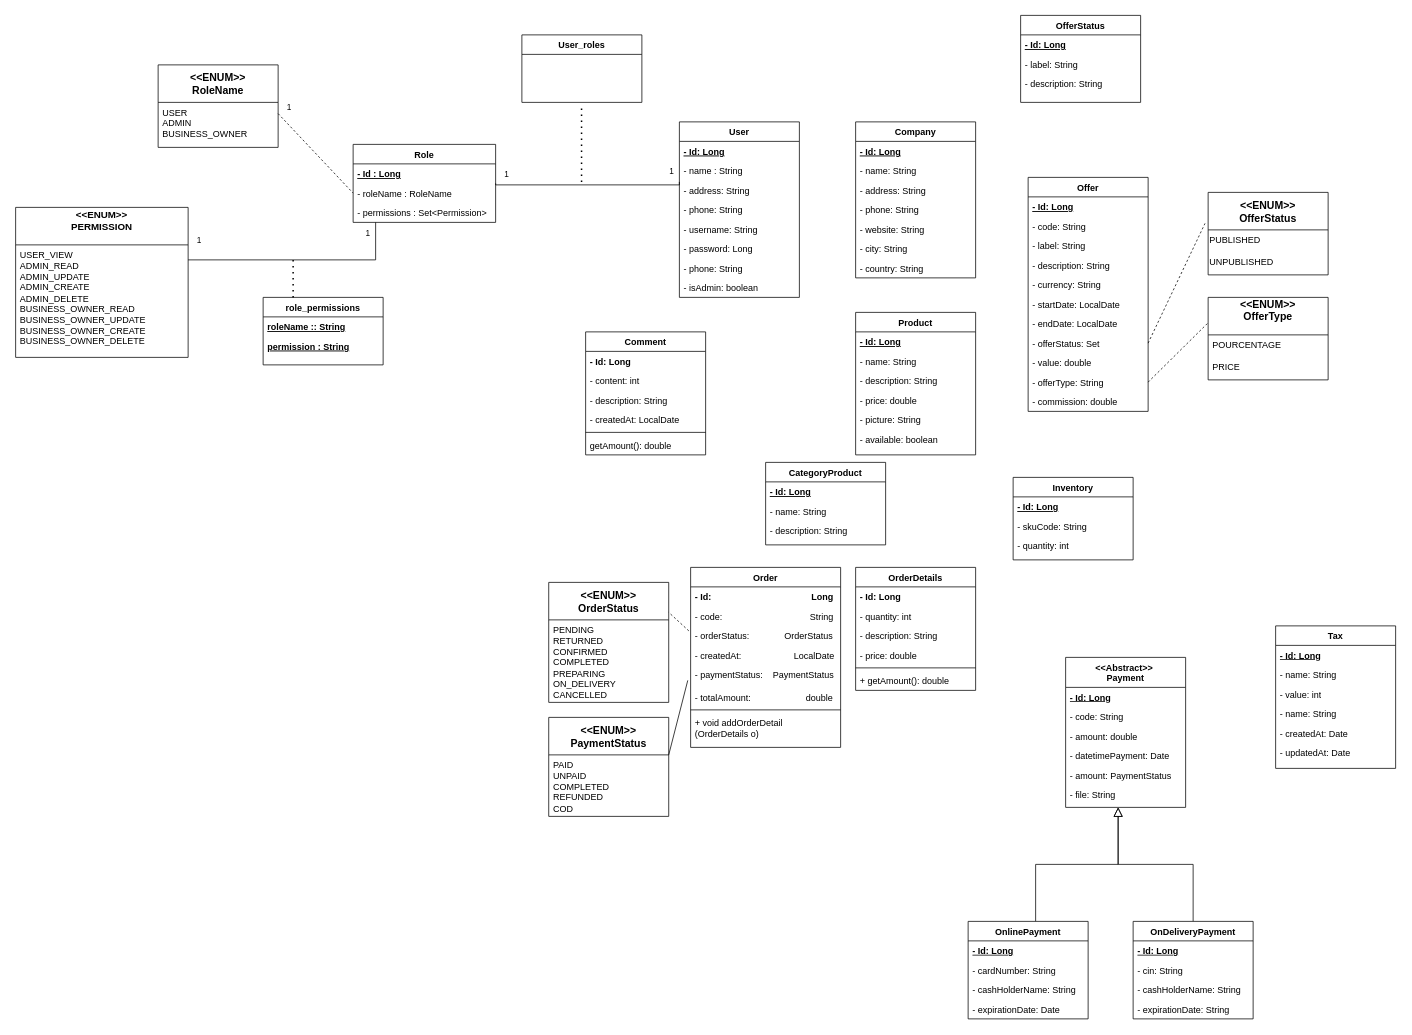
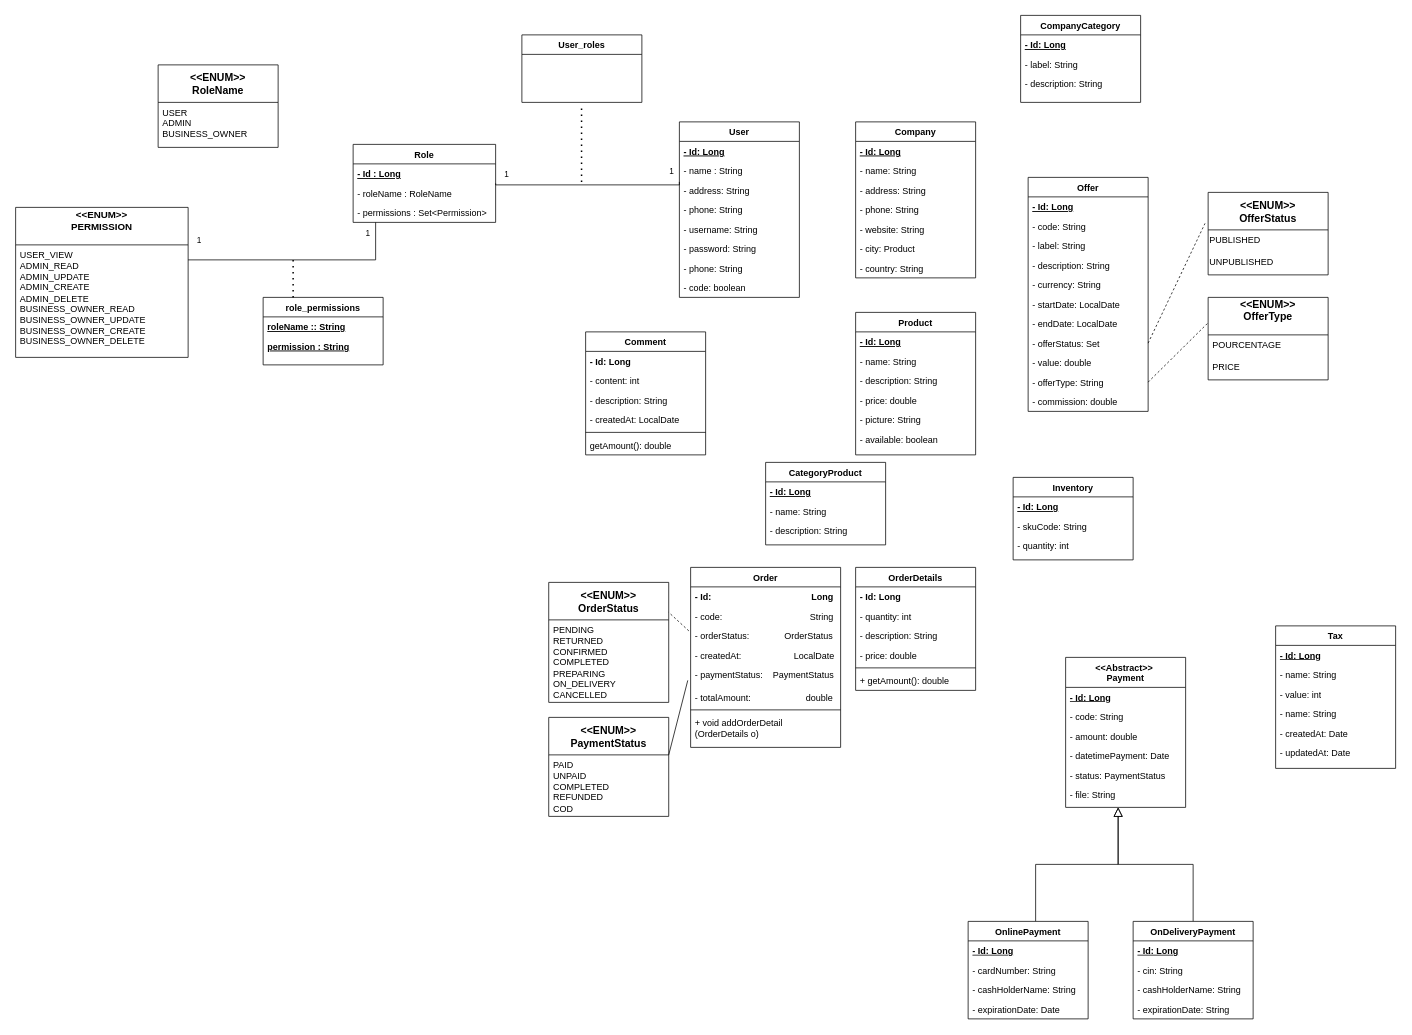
(1080, 26) -> (1080, 26)
(314, 152) -> none
(720, 249) -> (724, 249)
(889, 249) -> (893, 249)
(722, 288) -> (716, 288)
(1124, 776) -> (1124, 776)
